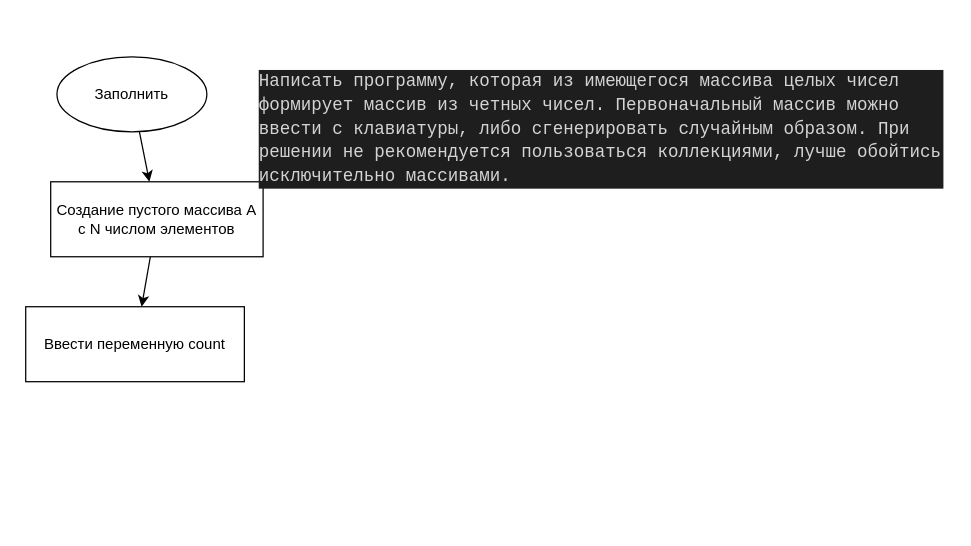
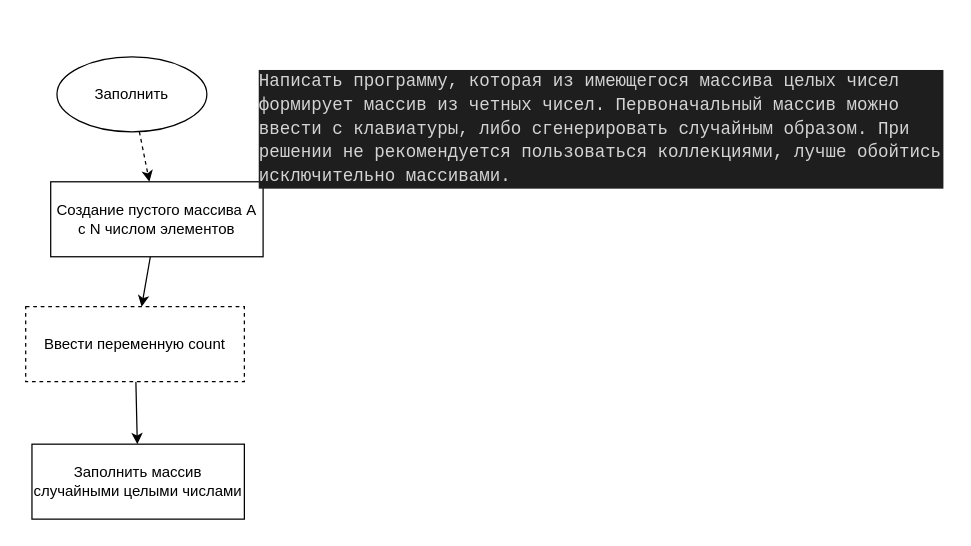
(144, 153) -> (144, 153)
(135, 344) -> (135, 344)
none -> (136, 409)
none -> (138, 482)
